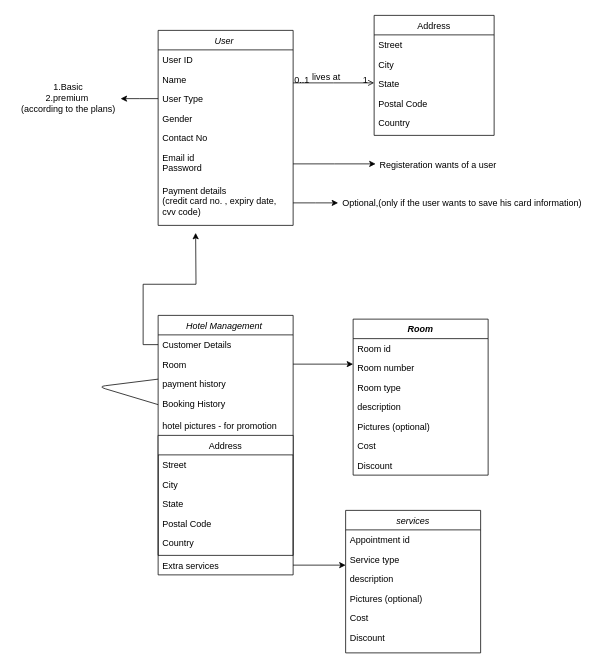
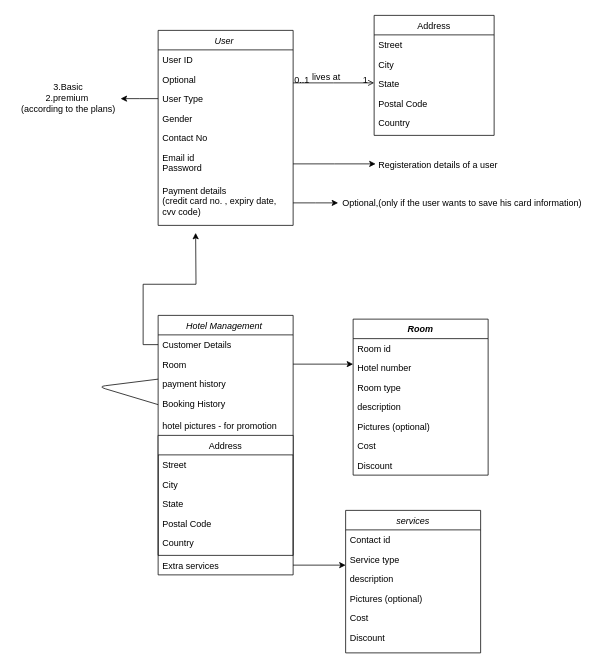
(172, 80) -> (180, 80)
(68, 98) -> (68, 98)
(438, 165) -> (438, 165)
(384, 368) -> (385, 368)
(381, 540) -> (372, 540)
